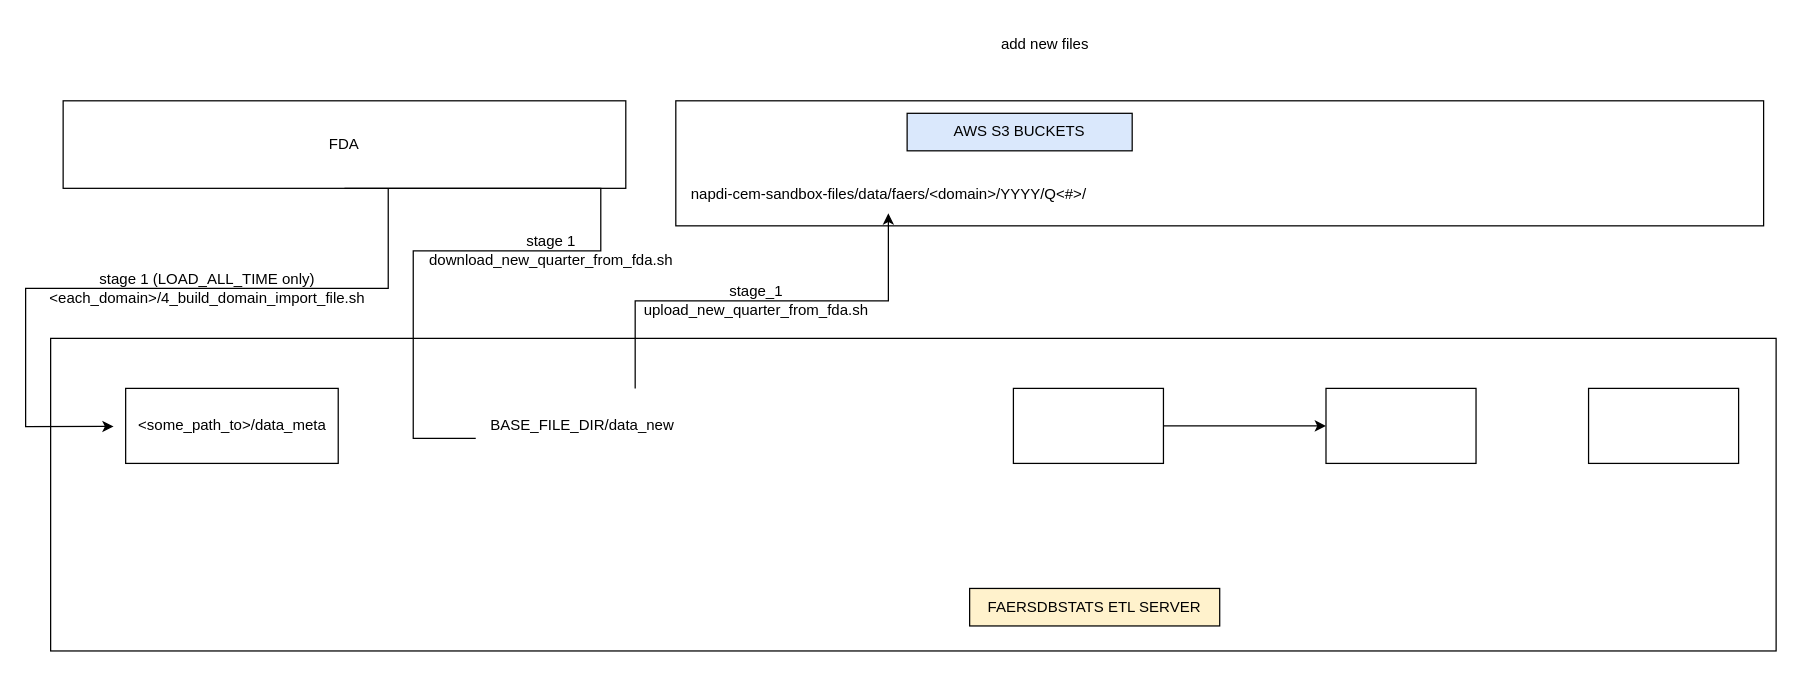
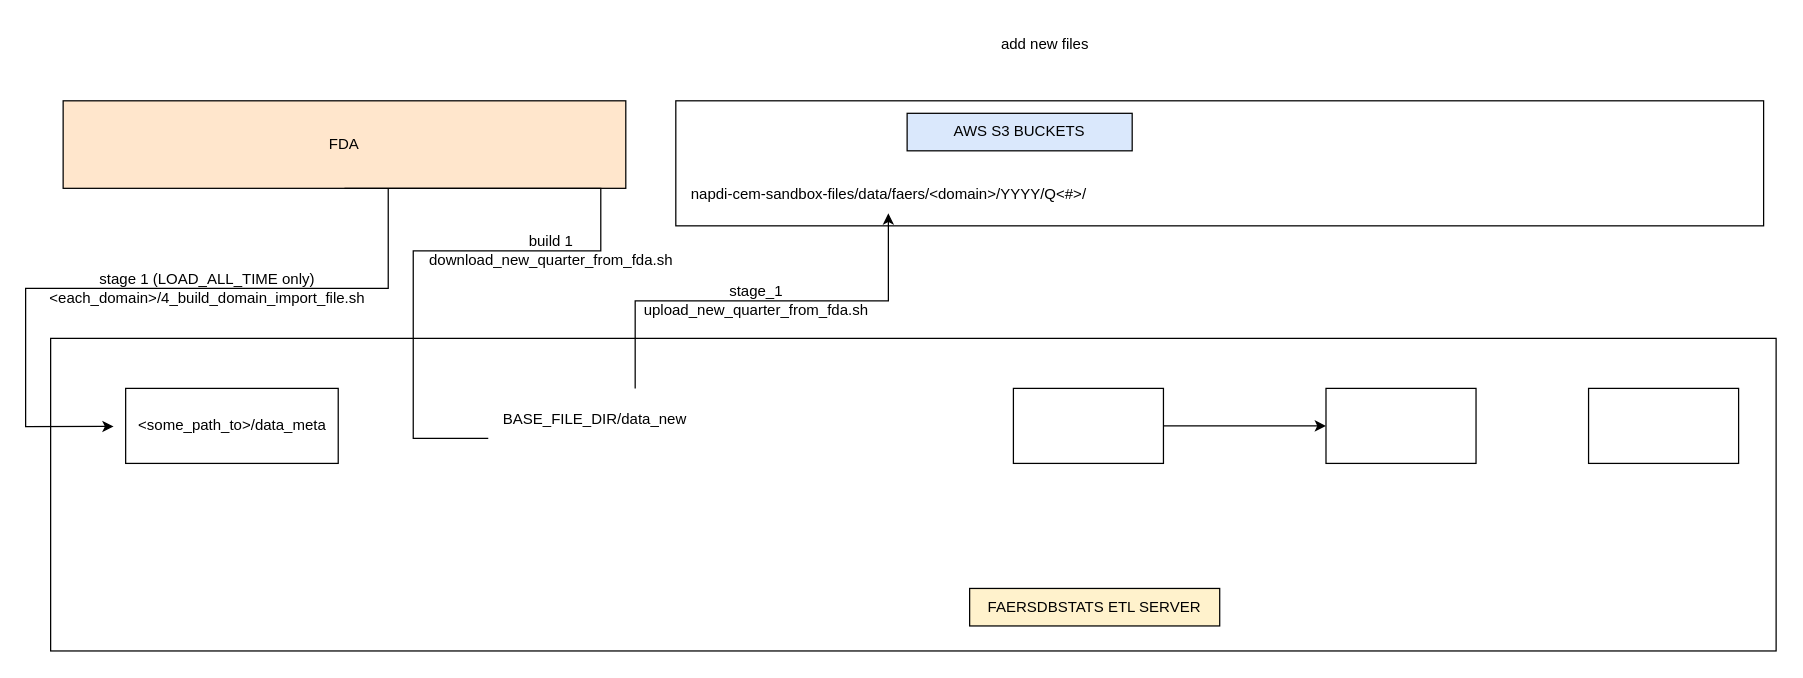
(344, 144) -> (344, 144)
(551, 251) -> (551, 251)
(582, 426) -> (594, 419)
